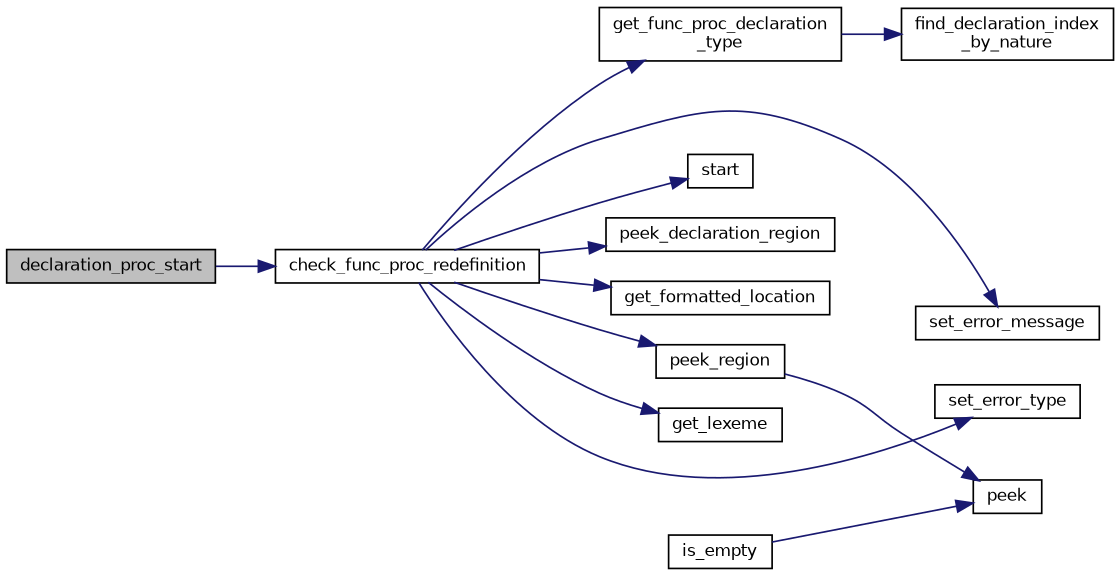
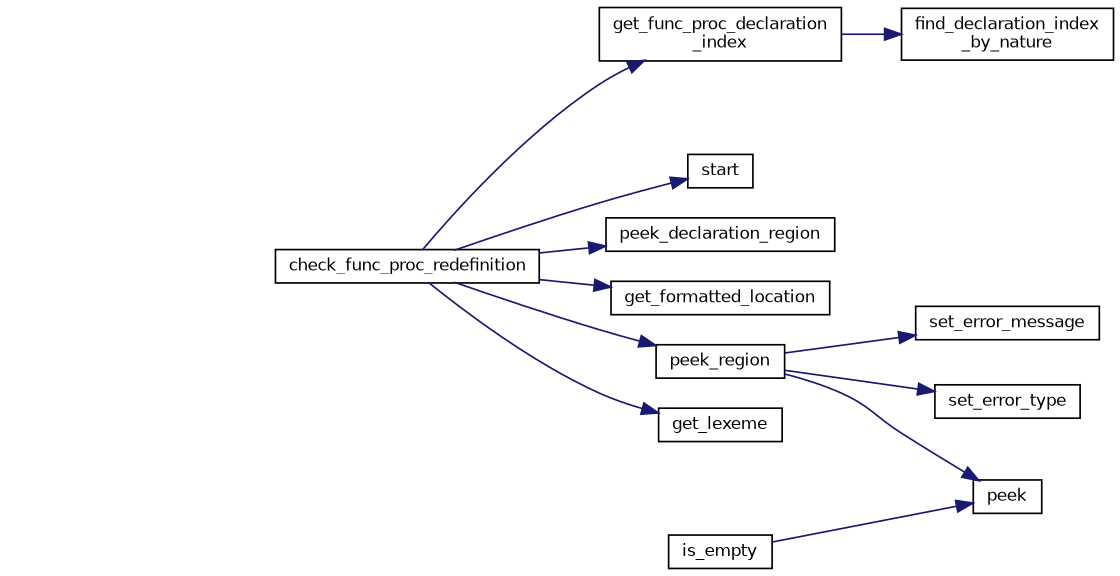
(720, 34) -> (720, 34)
(725, 111) -> (842, 345)
(111, 266) -> none
(653, 472) -> (851, 380)
